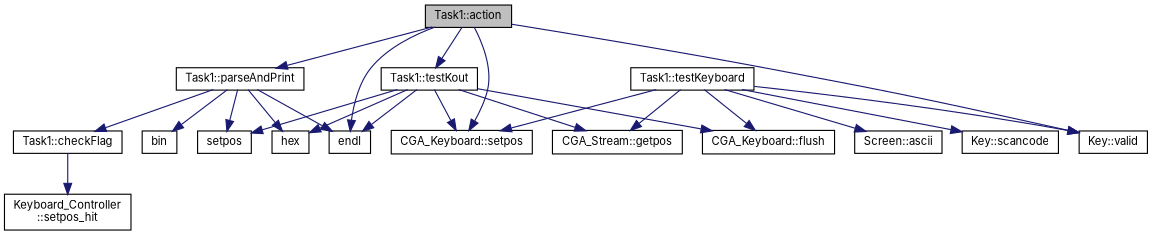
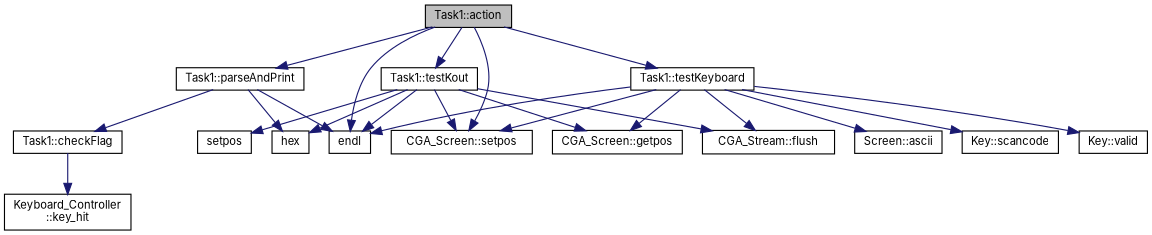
(791, 73) -> (575, 46)
(234, 105) -> none
none -> (468, 112)
(160, 142) -> none
(462, 142) -> (462, 142)
(617, 142) -> (617, 142)
(768, 142) -> (768, 142)
(68, 212) -> (68, 212)
